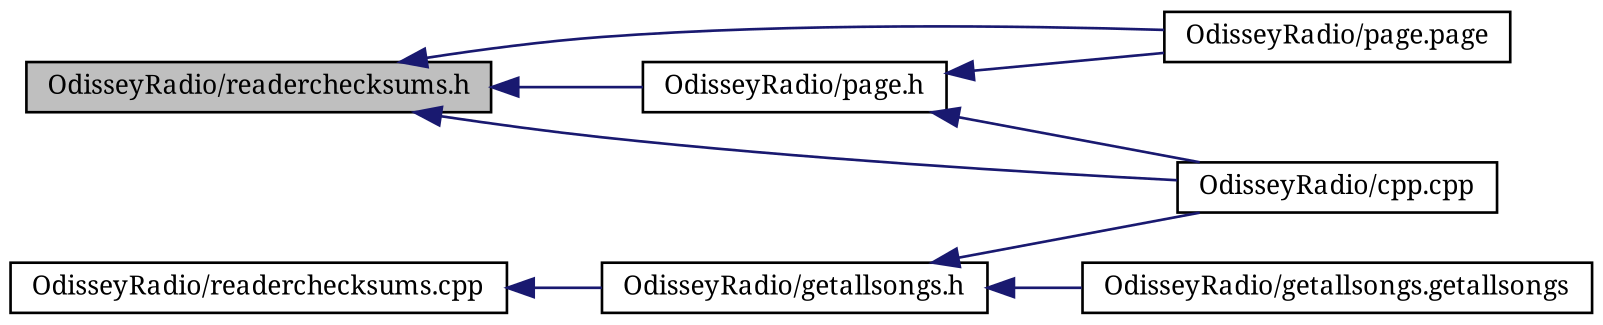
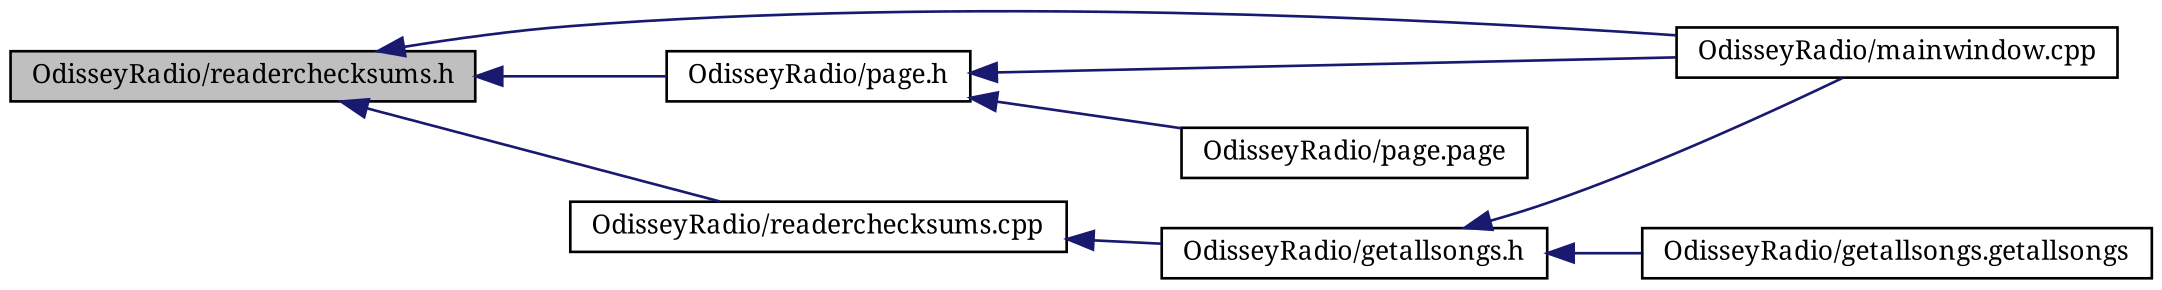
(795, 28) -> (543, 155)
(1337, 187) -> (1897, 53)
